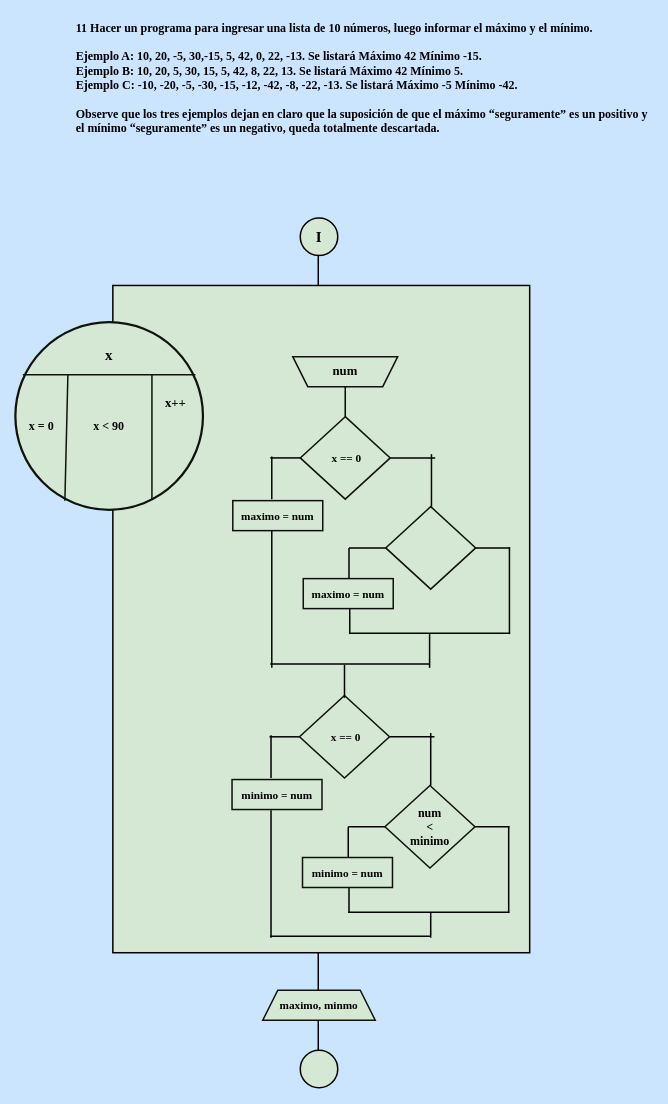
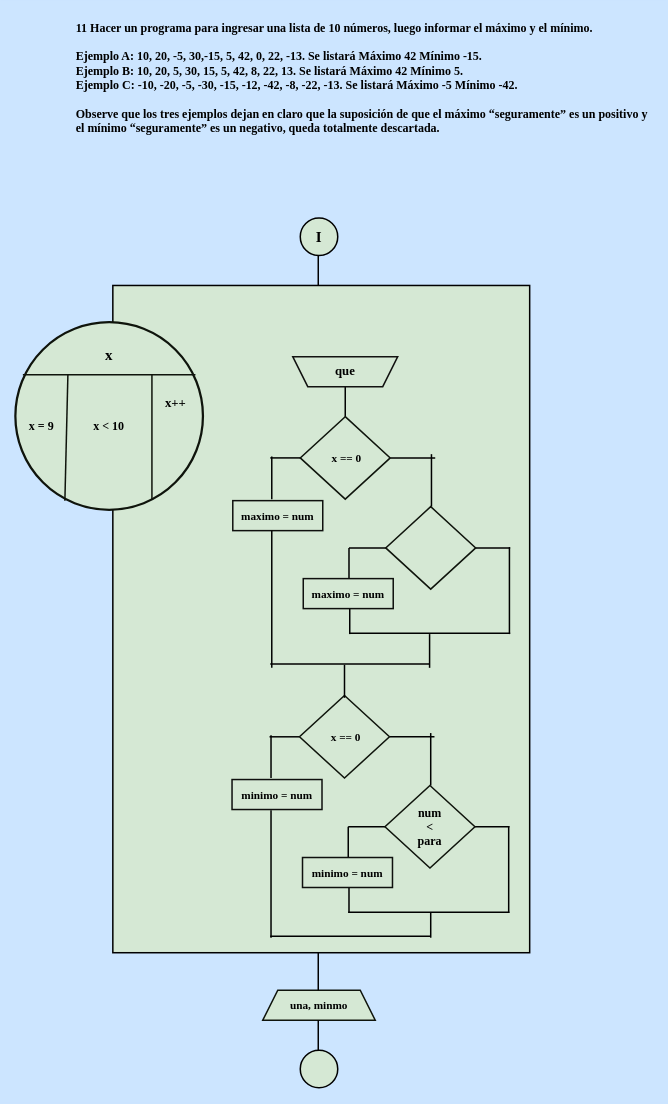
(345, 372) -> (345, 372)
(42, 426) -> (42, 426)
(109, 426) -> (109, 426)
(430, 827) -> (430, 827)
(319, 1005) -> (319, 1005)
